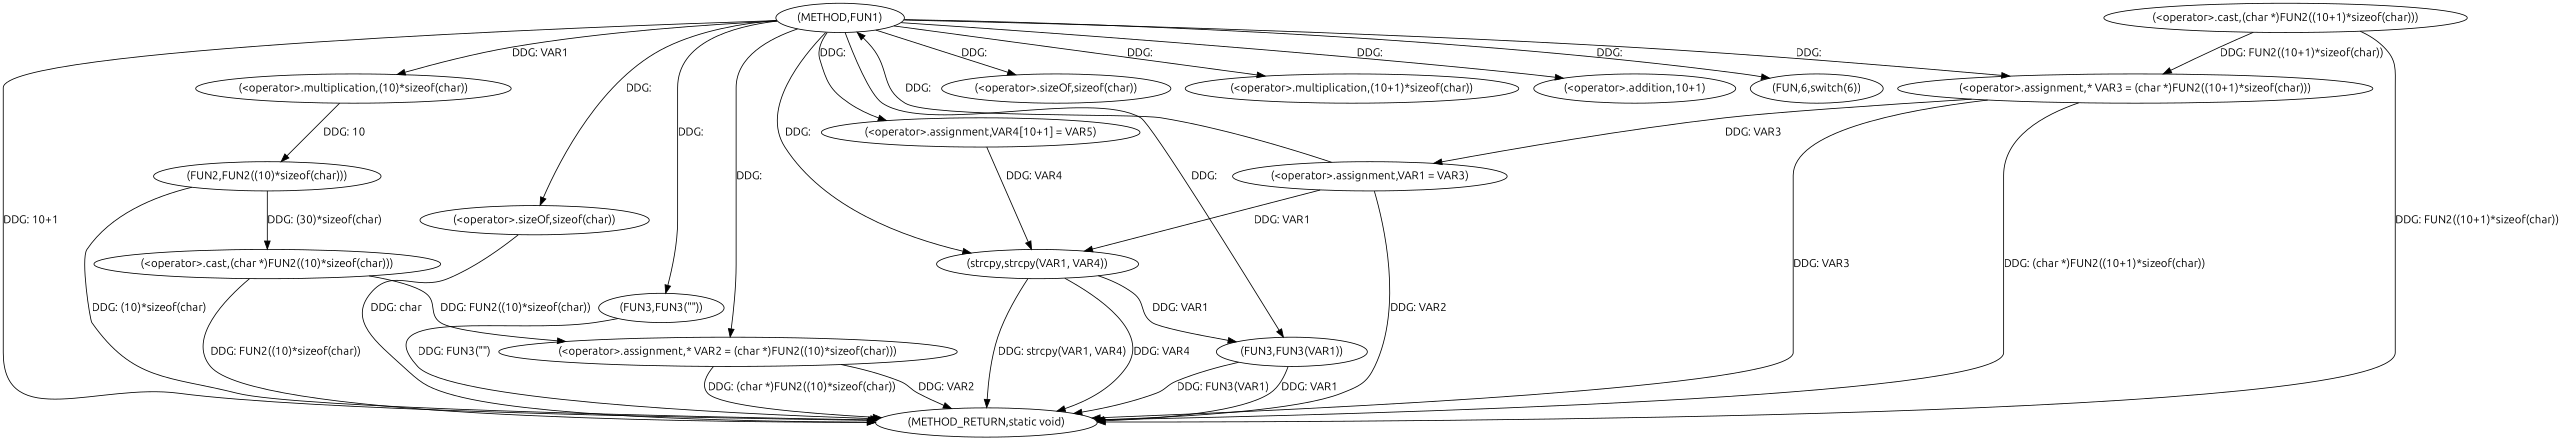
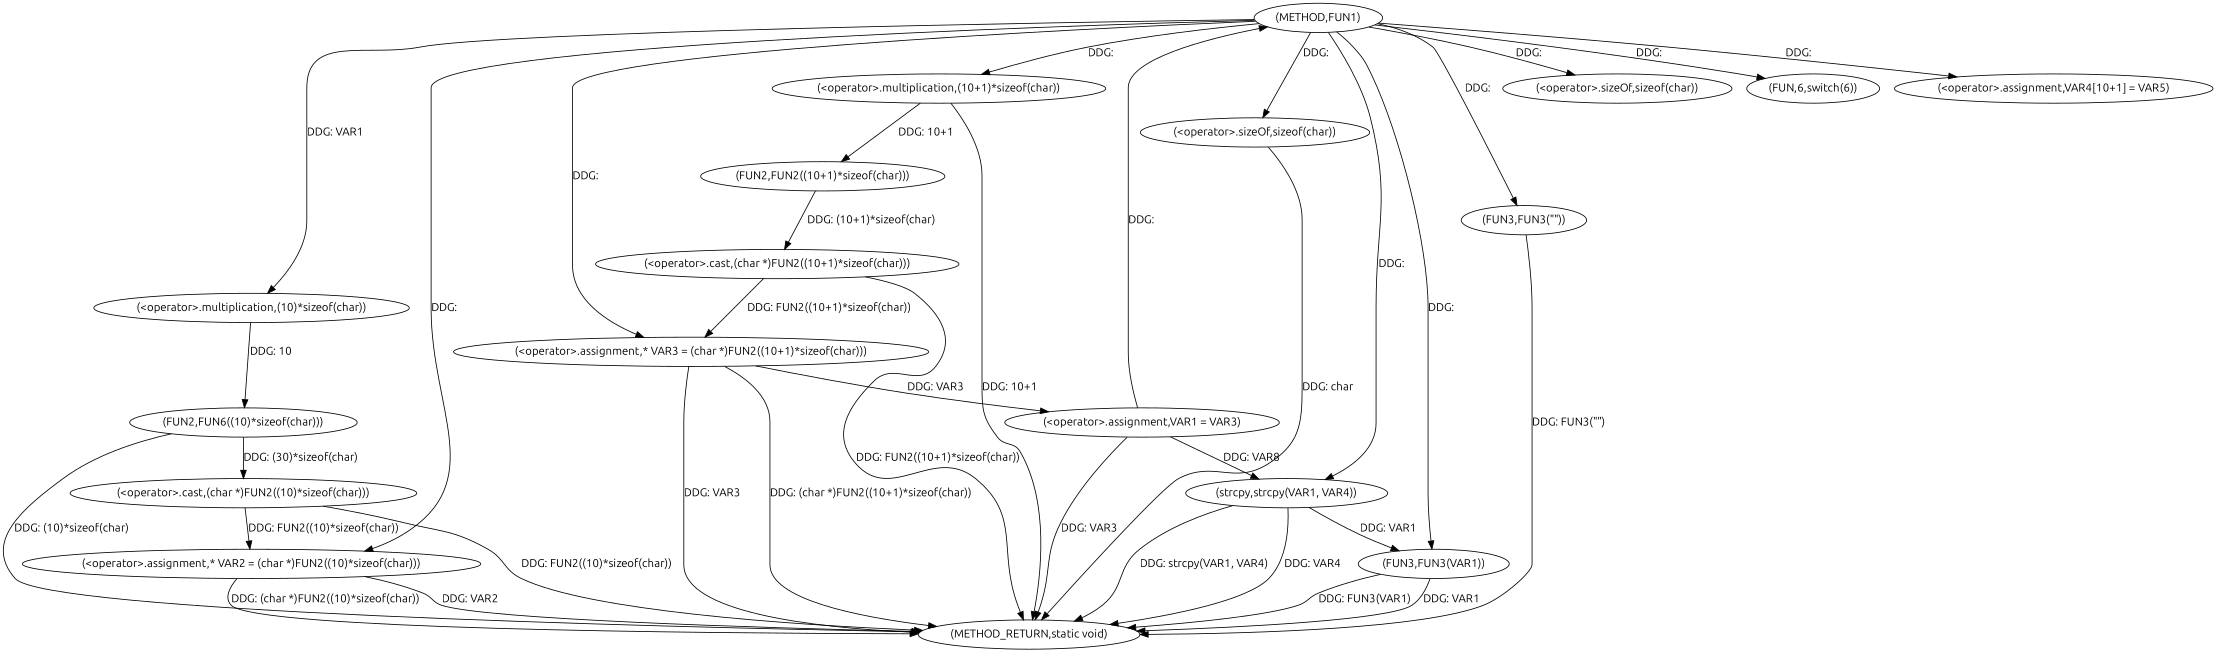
(1635, 89) -> none
(267, 176) -> (243, 422)
none -> (823, 176)
(1007, 194) -> none
(1282, 220) -> (1252, 458)
(3, 278) -> (982, 364)
(1419, 308) -> (1089, 529)
